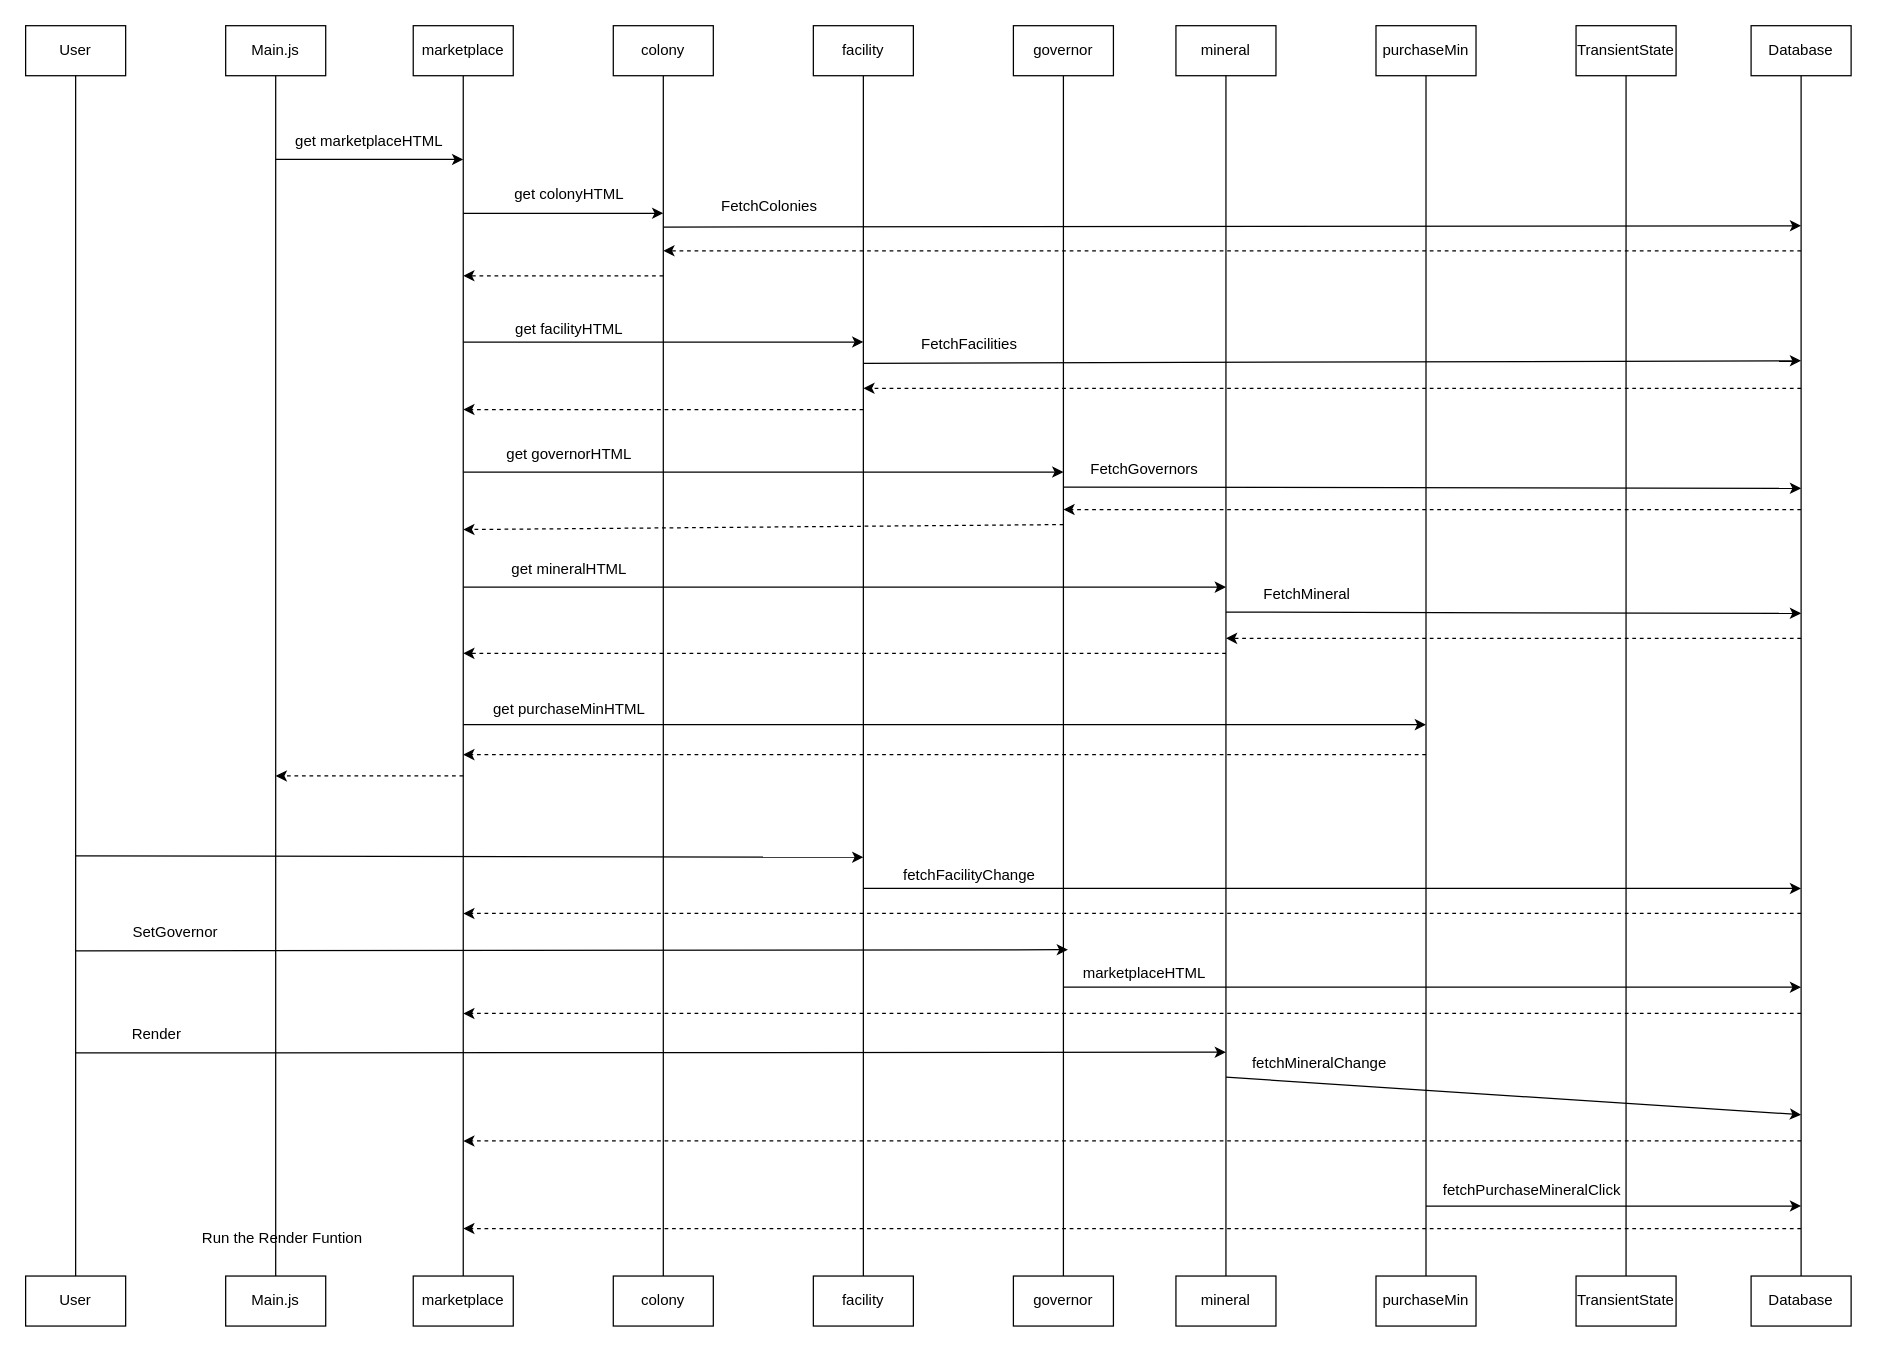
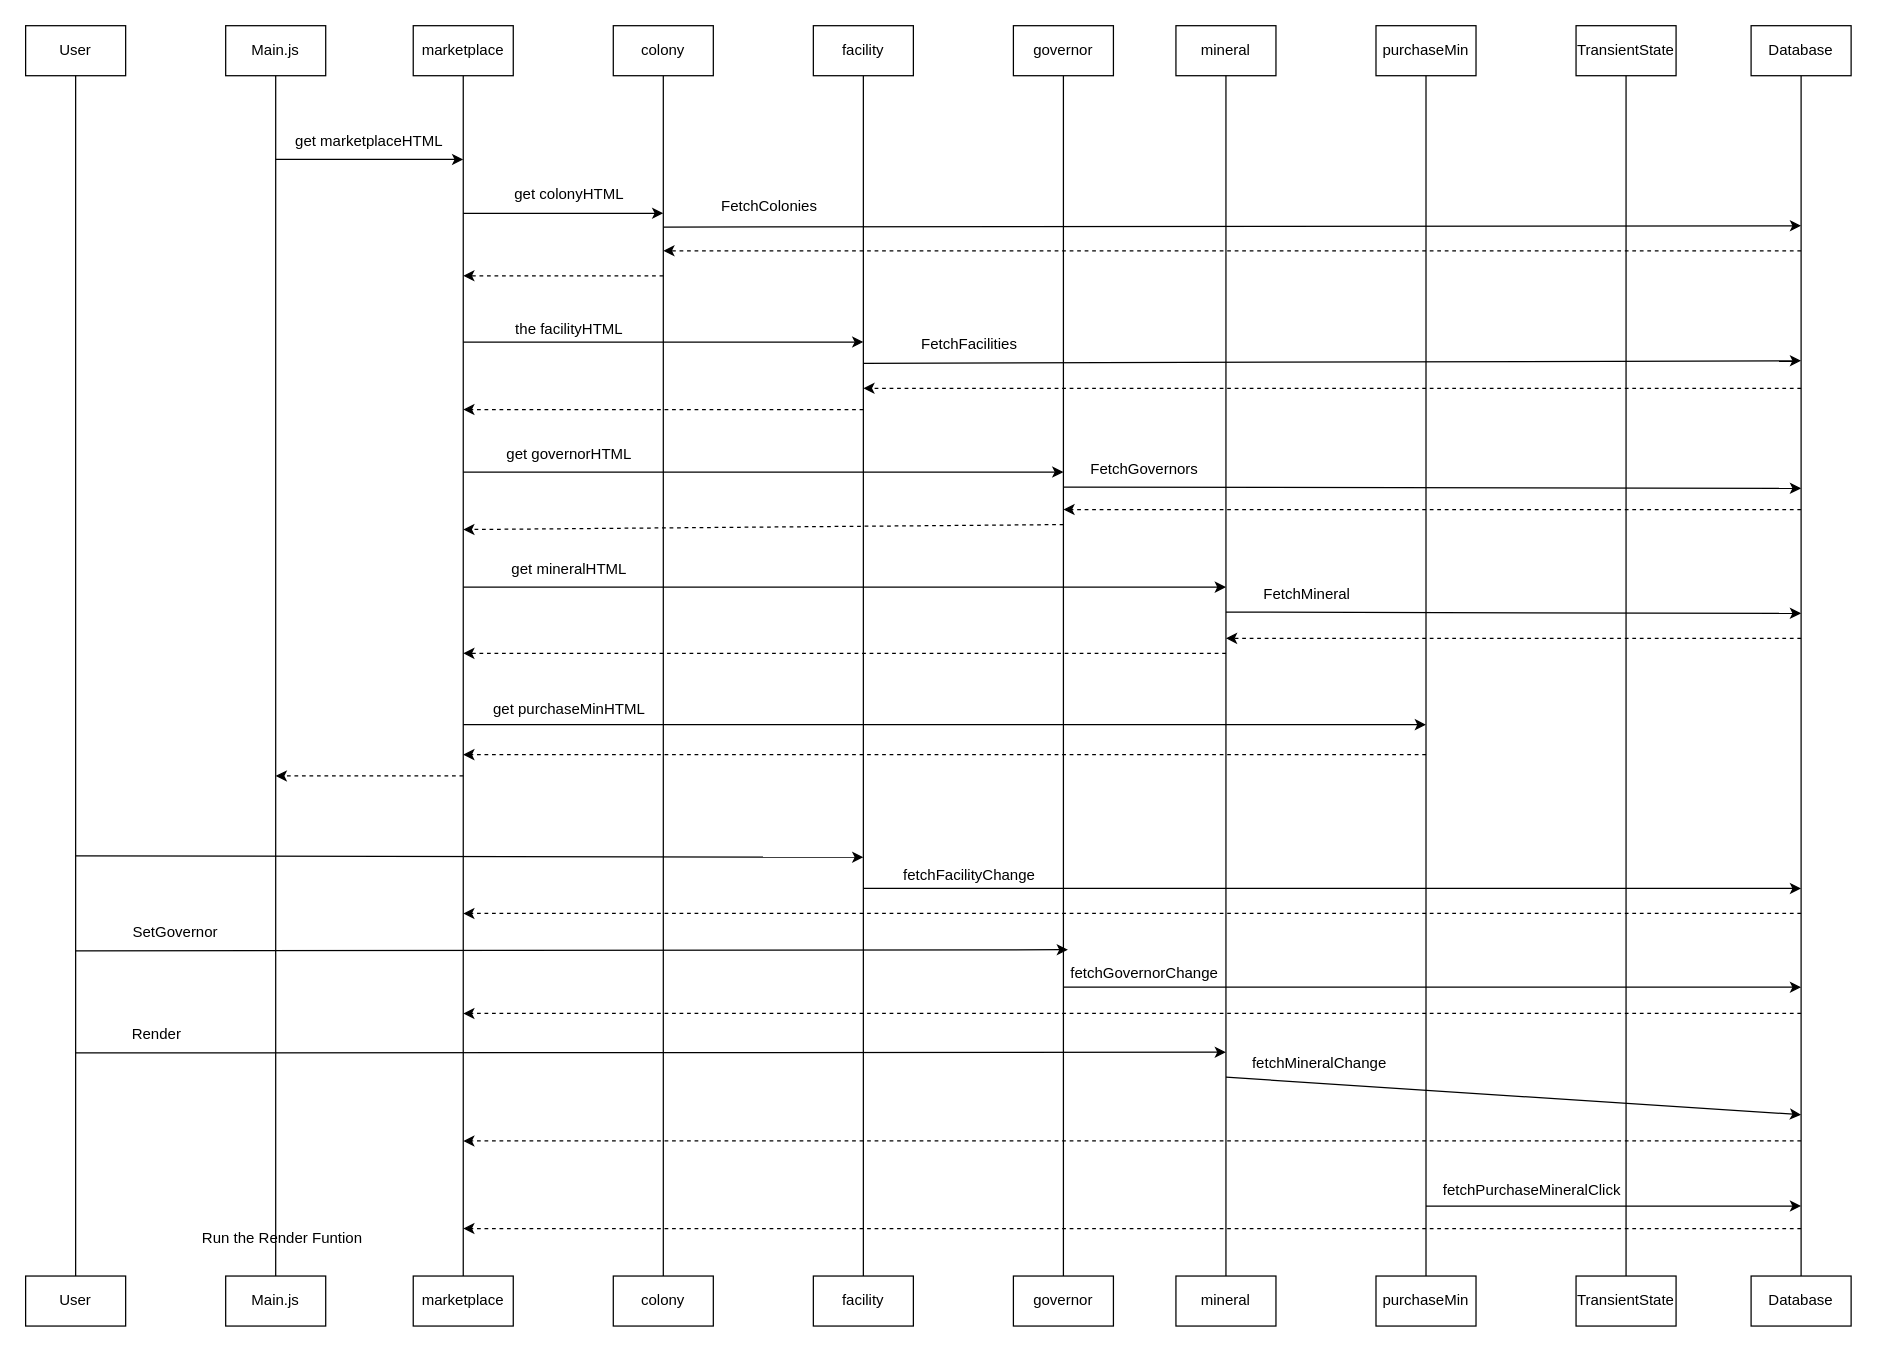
(569, 329) -> (569, 329)
(1144, 973) -> (1144, 973)
